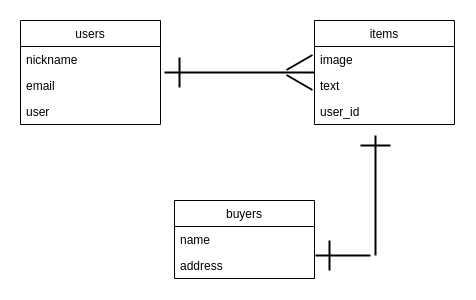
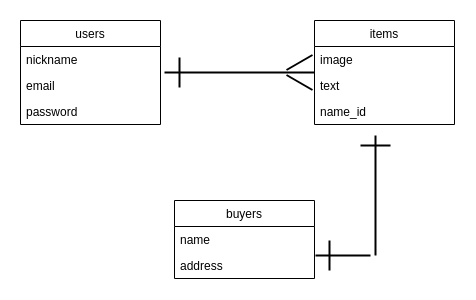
(39, 112) -> (53, 112)
(342, 112) -> (342, 112)
